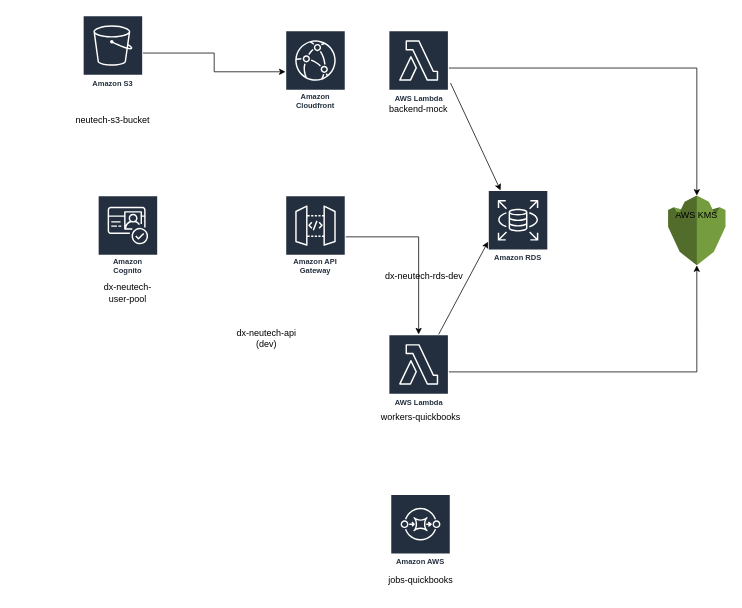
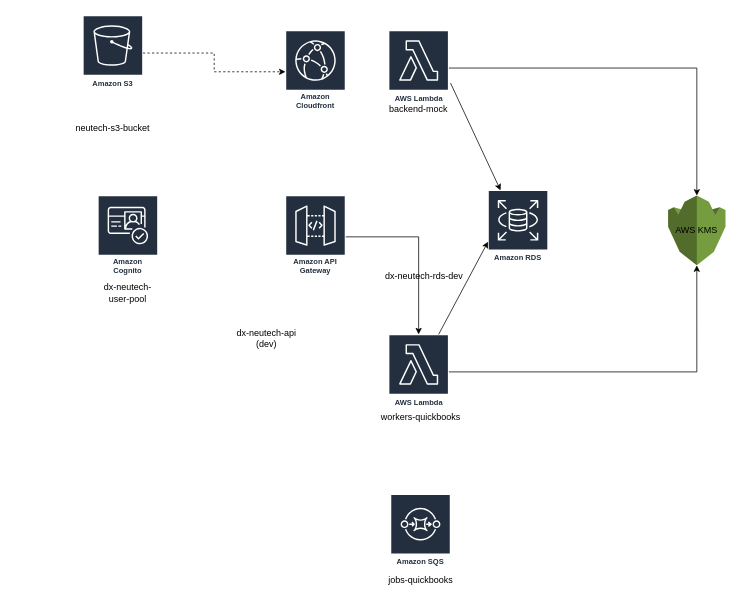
(214, 59) -> (214, 59)
(113, 120) -> (113, 128)
(697, 215) -> (697, 230)
(420, 561) -> (420, 561)
